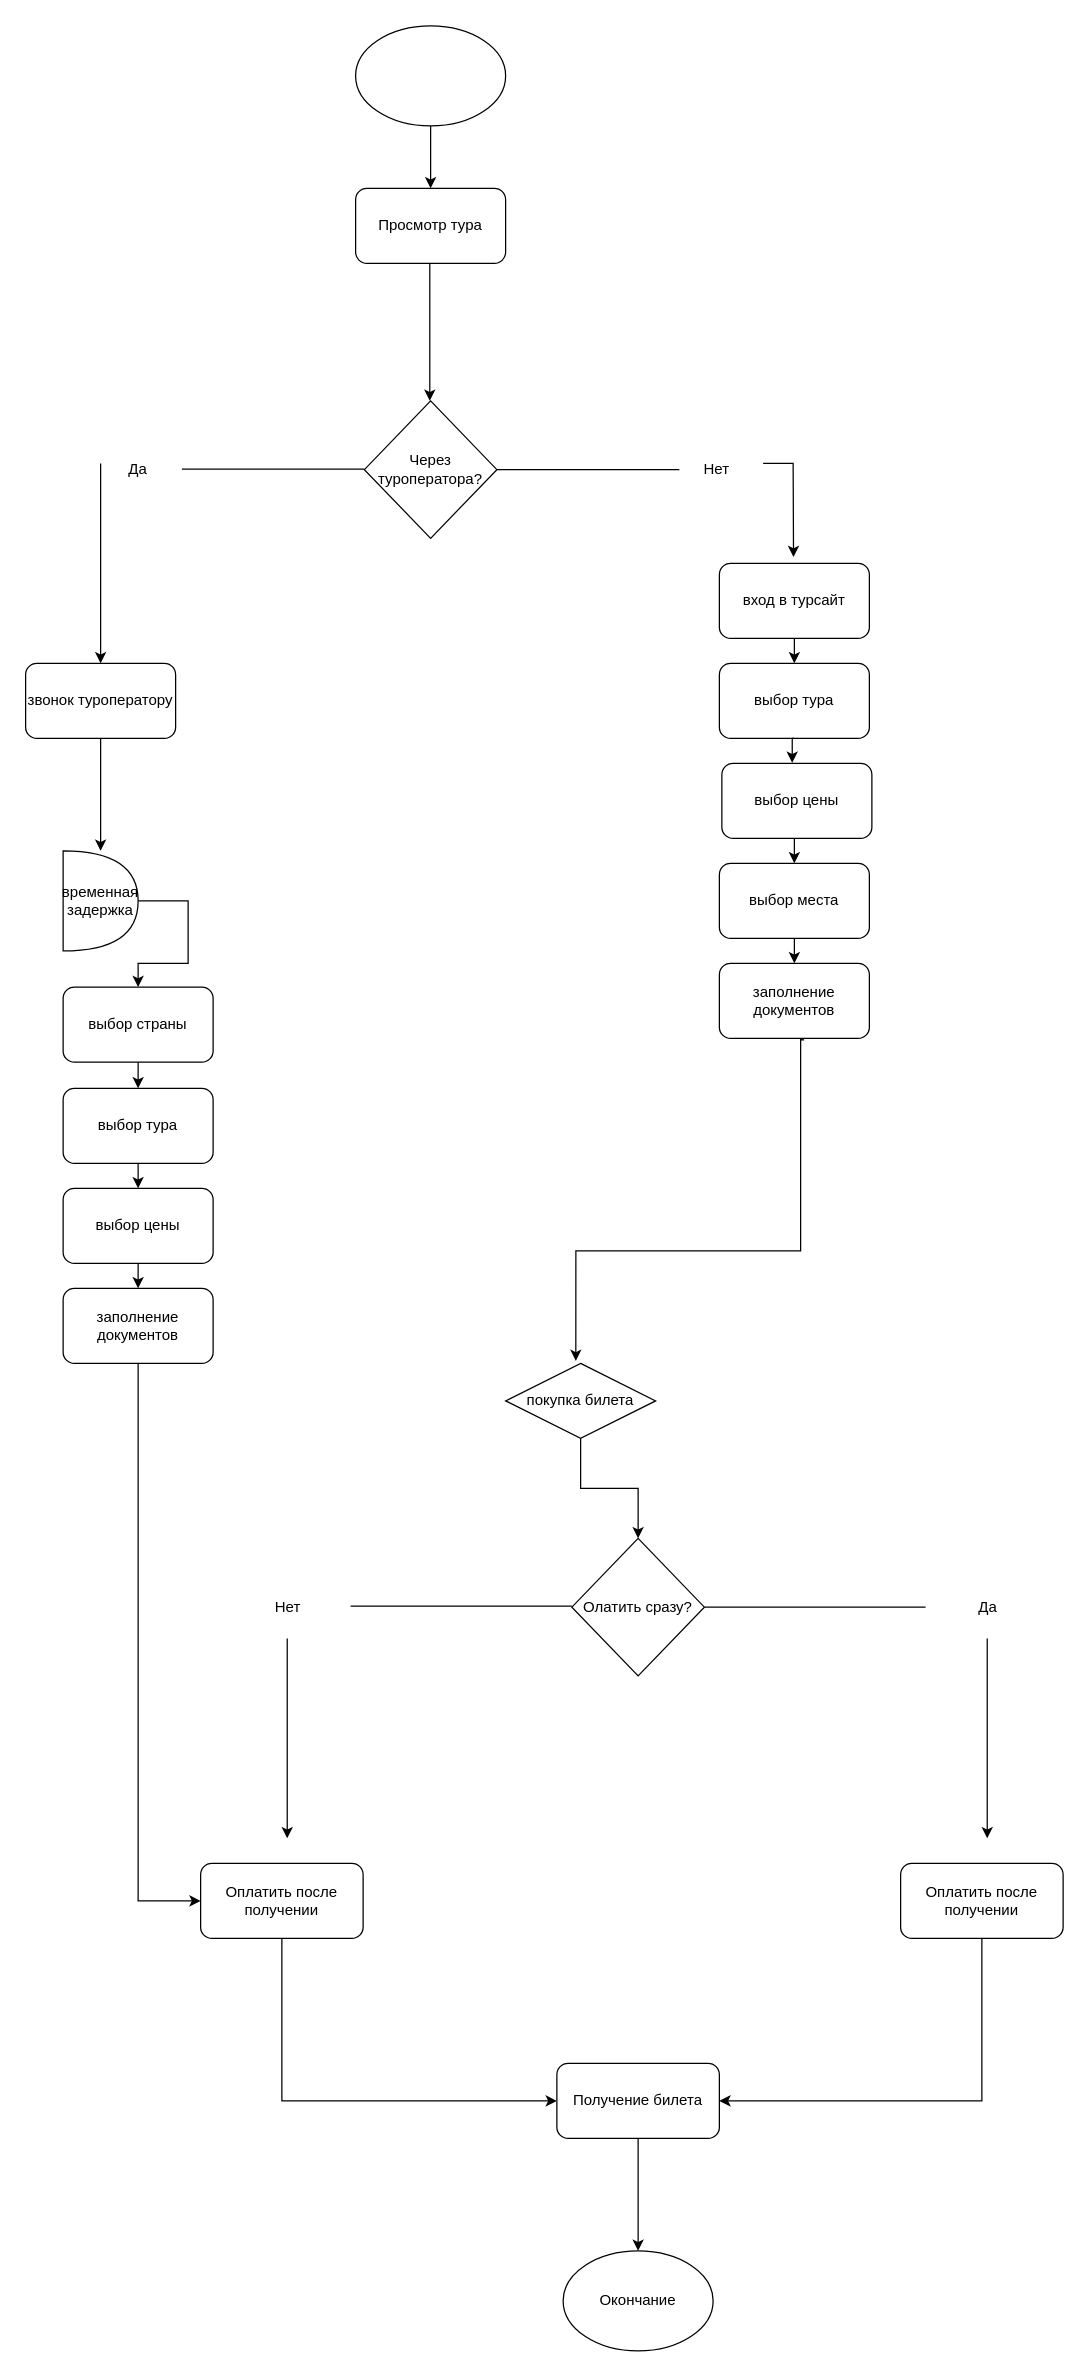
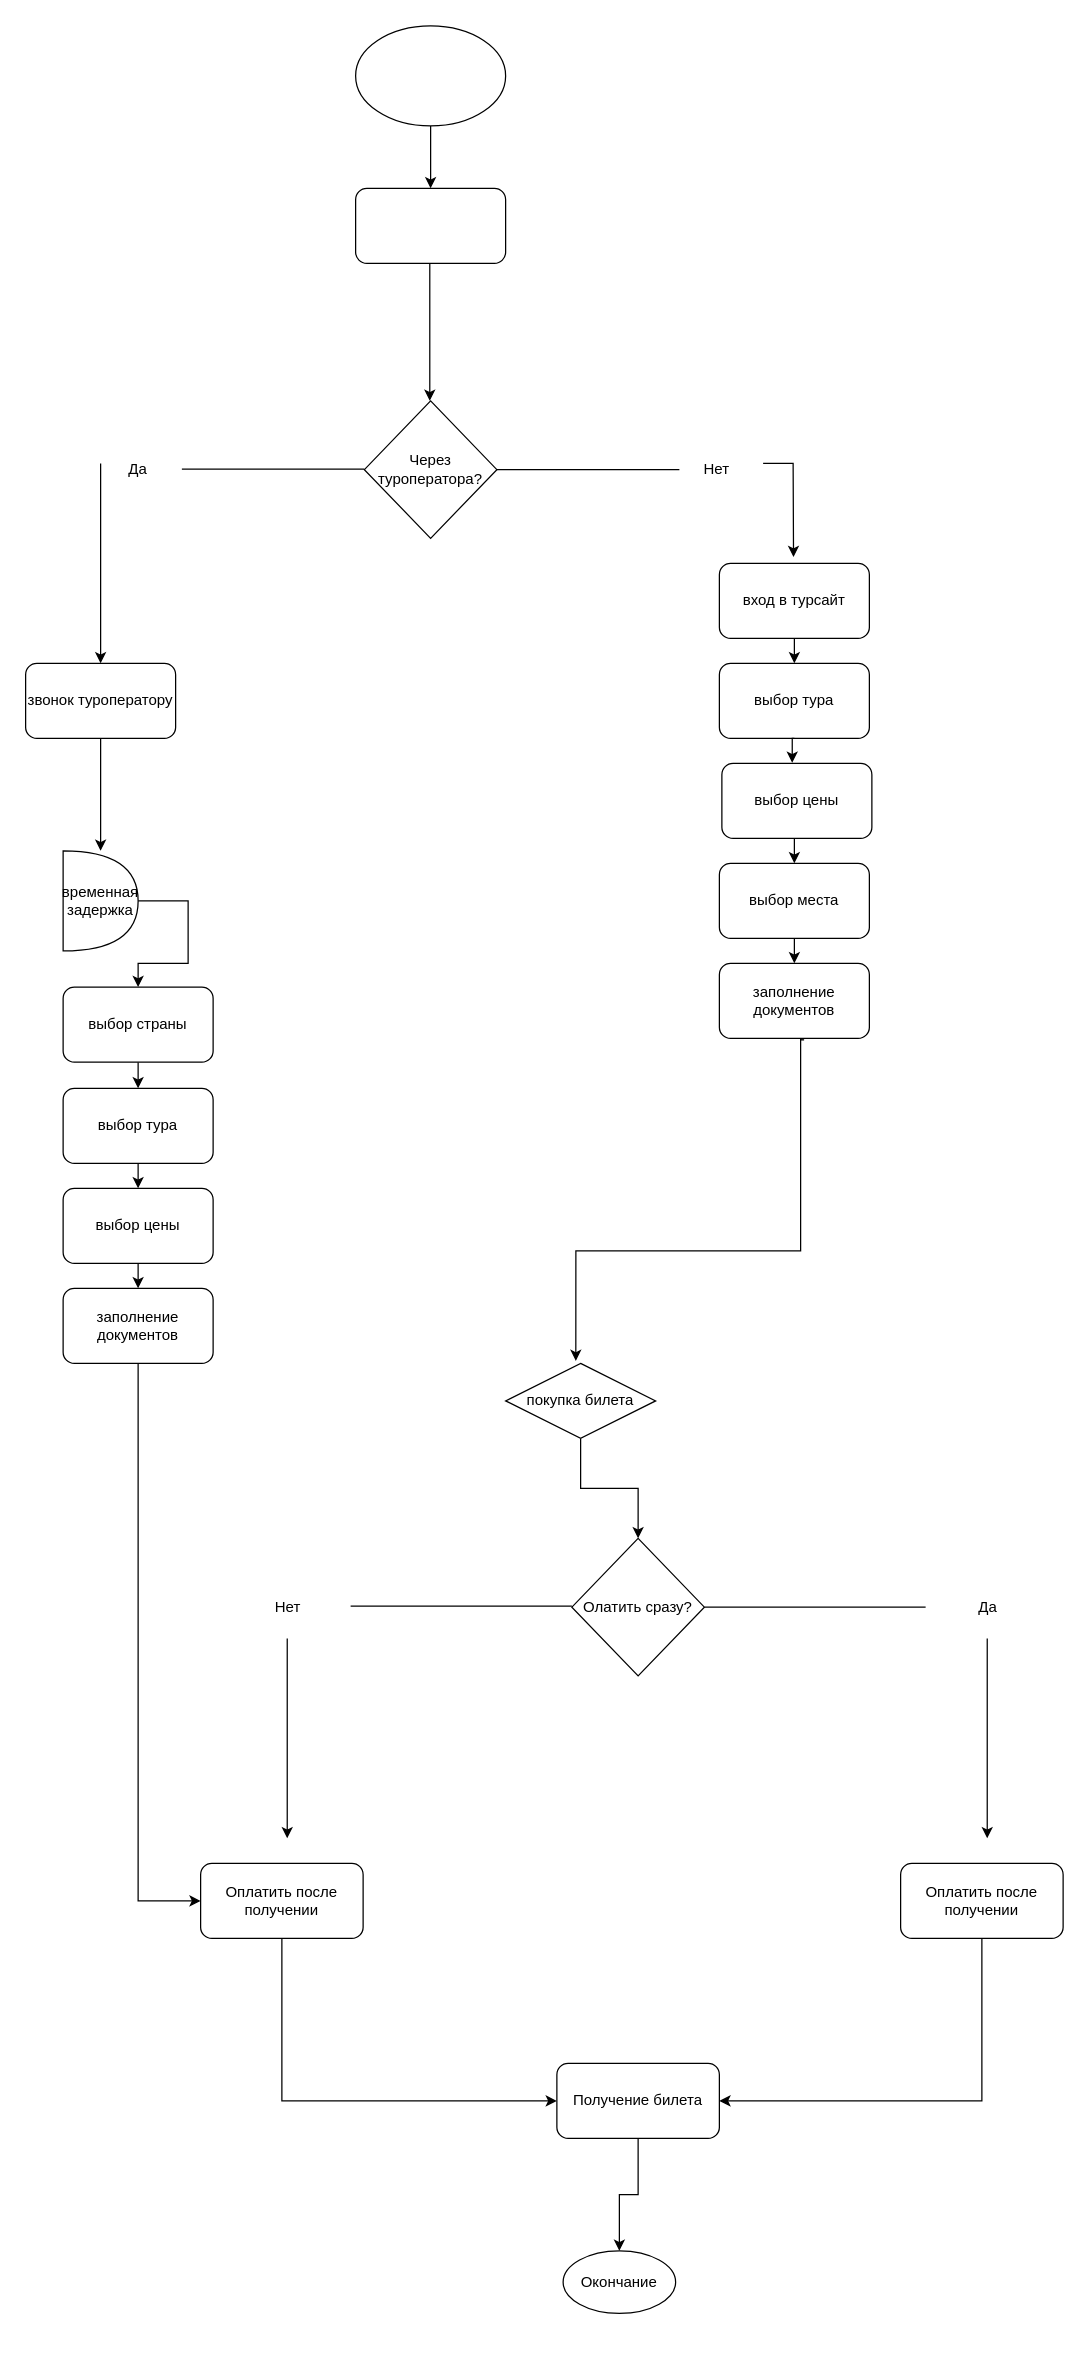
(431, 226) -> none
(638, 2301) -> (619, 2282)
